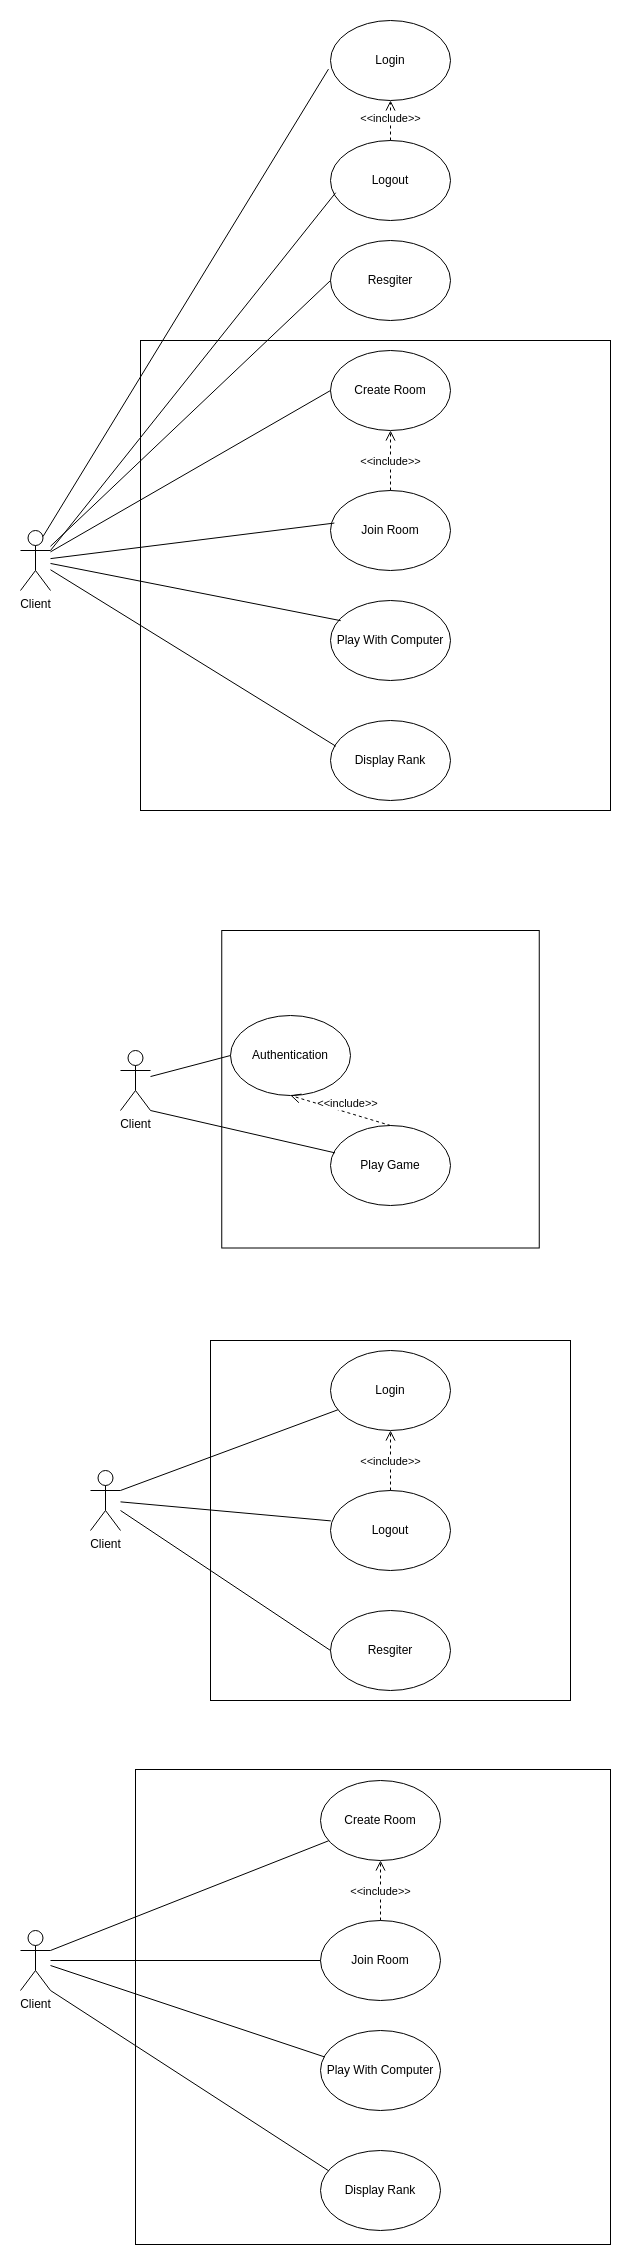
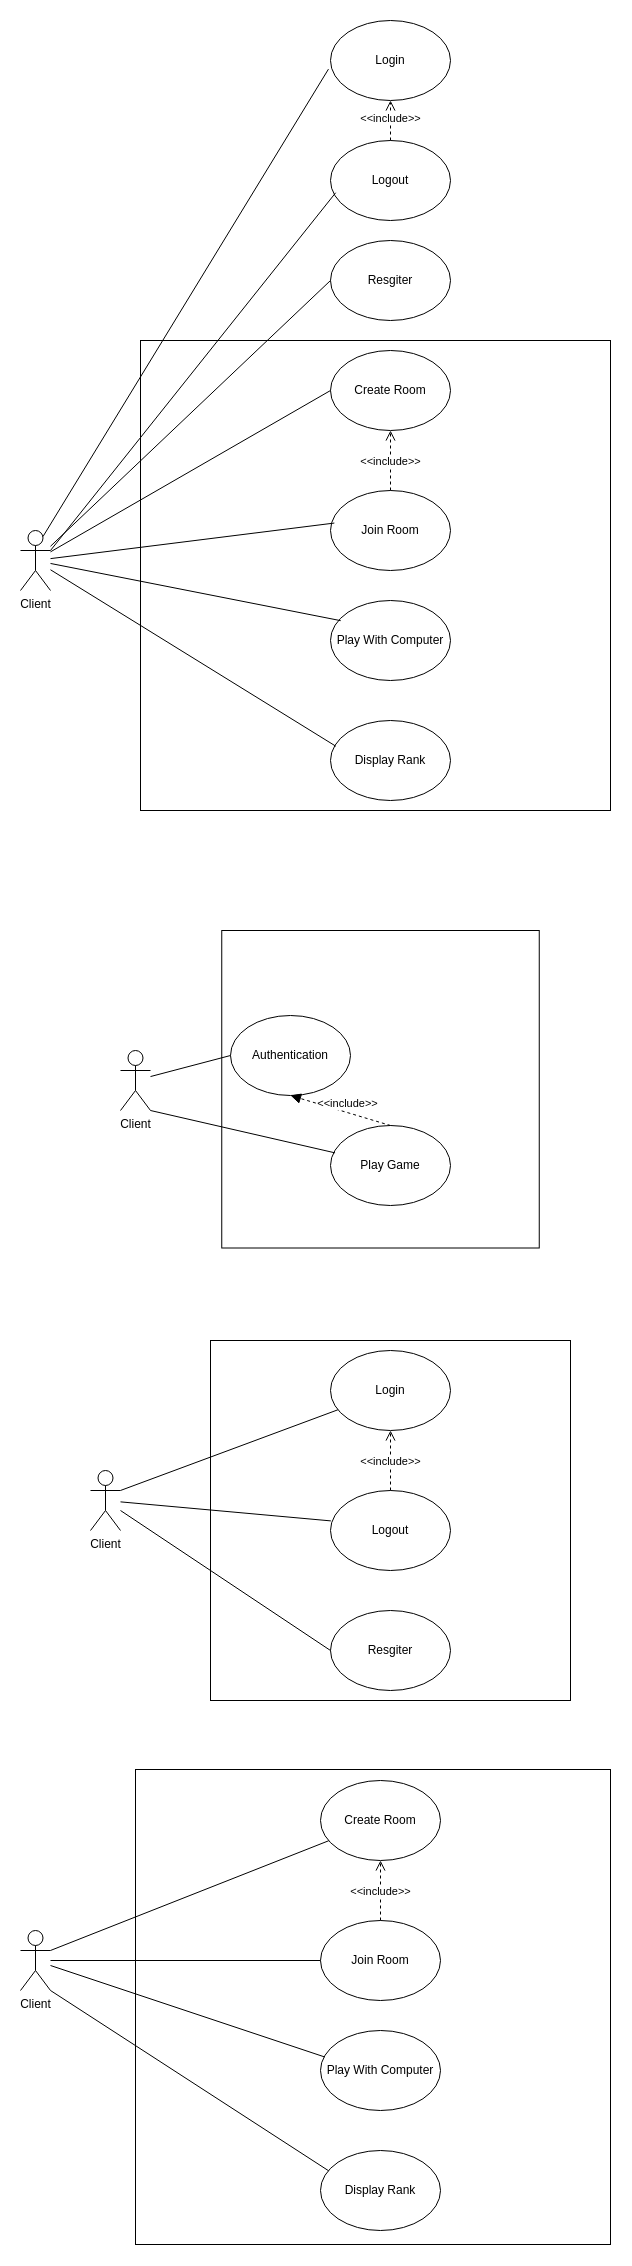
(297, 1098) -> (301, 1099)
